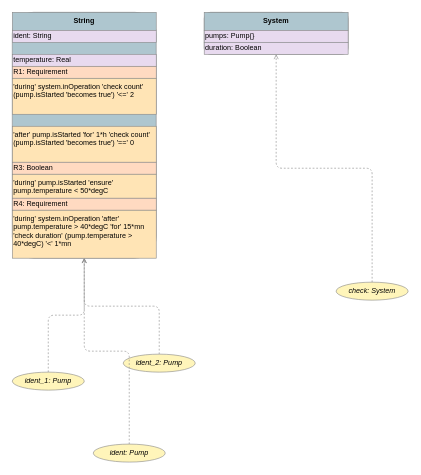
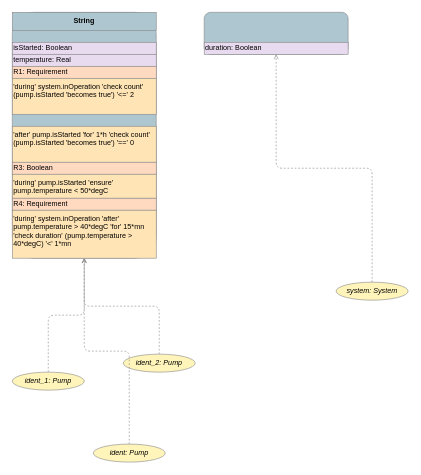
(276, 21) -> none
(84, 36) -> none
(276, 36) -> none
none -> (84, 48)
(372, 291) -> (372, 291)
